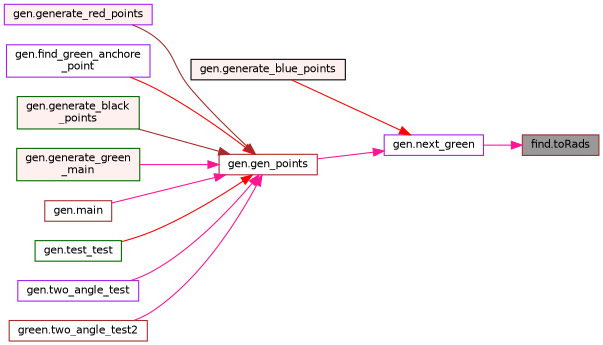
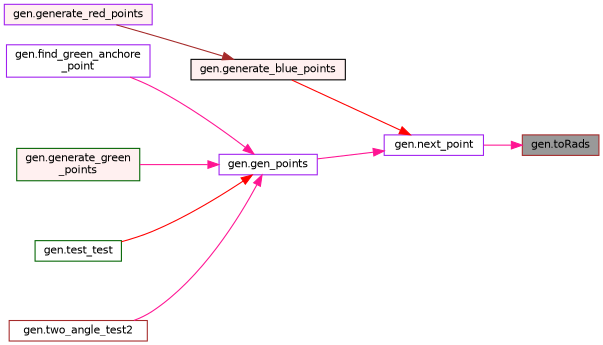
(188, 85) -> (170, 40)
(190, 109) -> (190, 109)
(78, 113) -> none
(434, 145) -> (434, 145)
(561, 145) -> (561, 145)
(78, 165) -> (78, 165)
(268, 165) -> (268, 165)
(78, 211) -> none
(78, 291) -> none
(78, 331) -> (78, 331)
